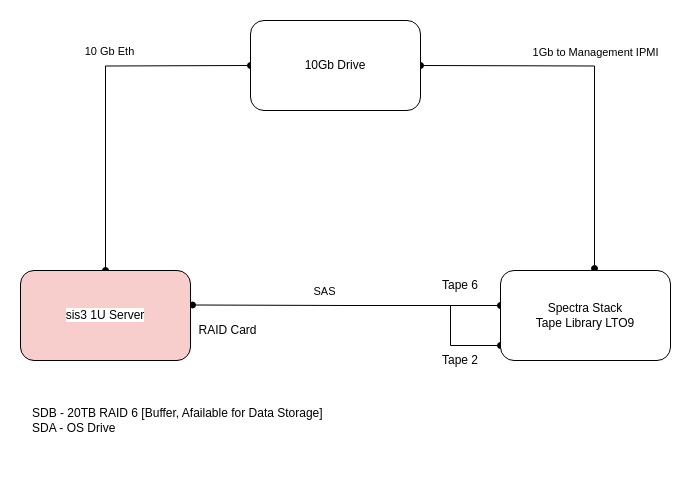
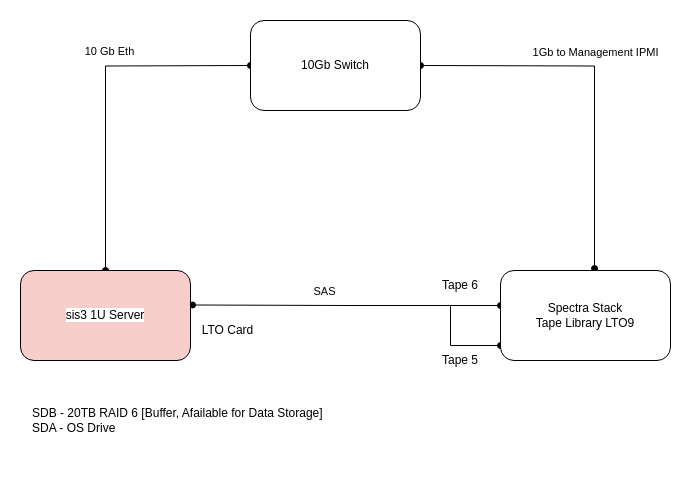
(336, 66) -> (336, 66)
(228, 331) -> (228, 331)
(461, 361) -> (461, 361)
